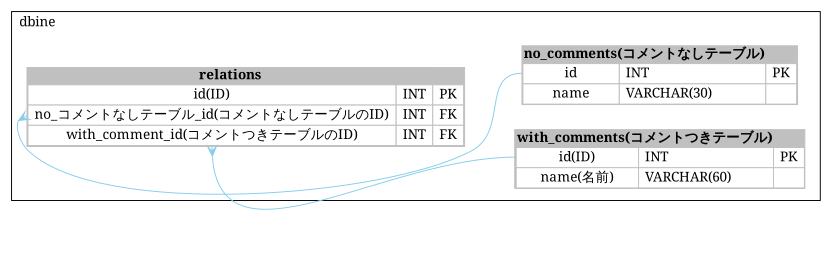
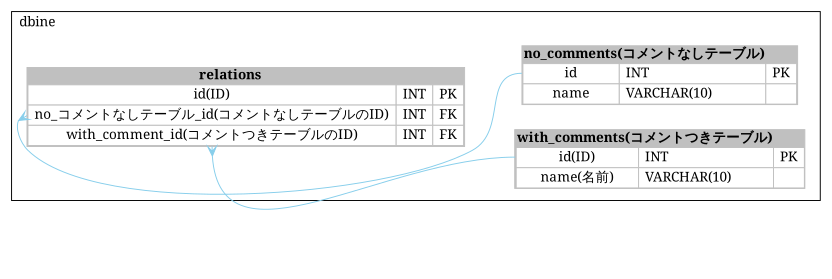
(669, 93) -> (669, 93)
(688, 177) -> (688, 177)
